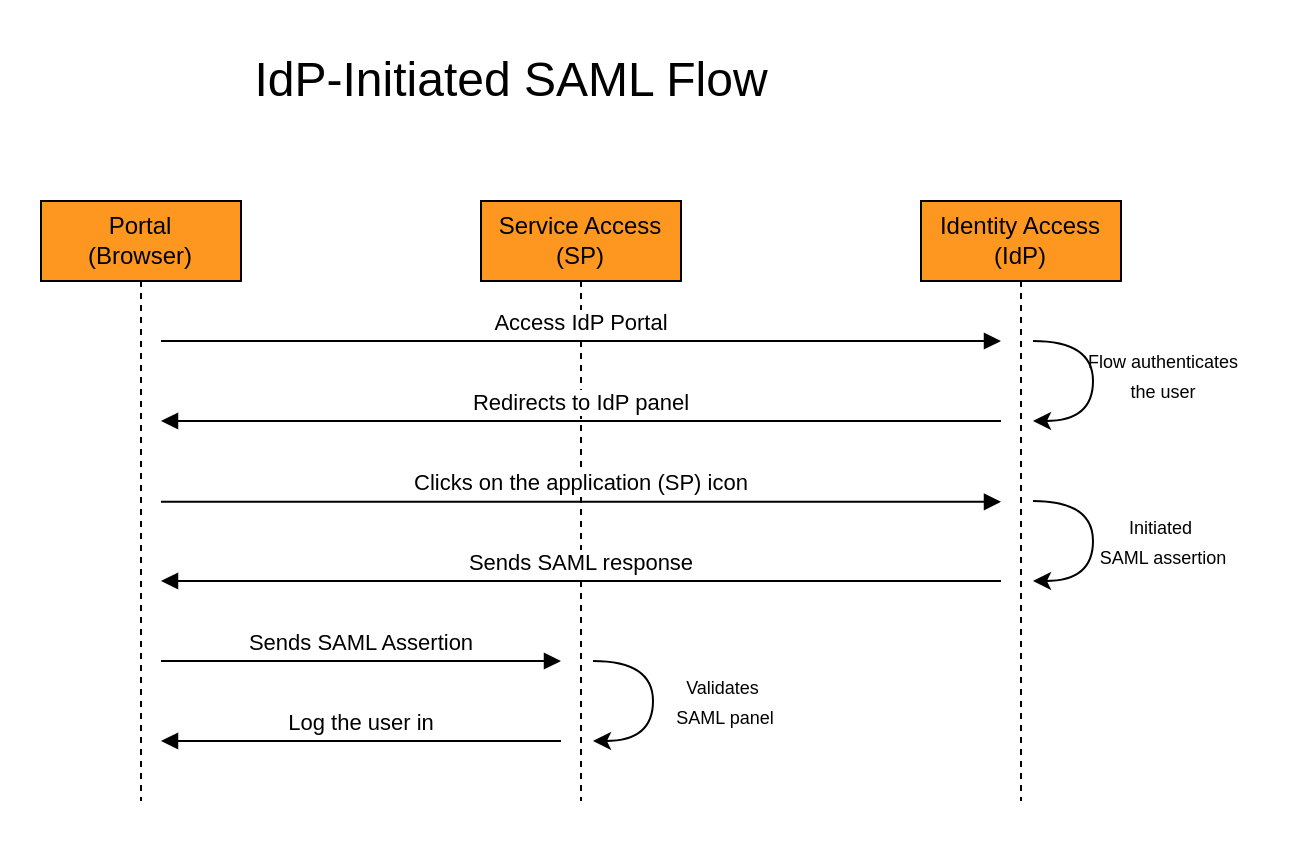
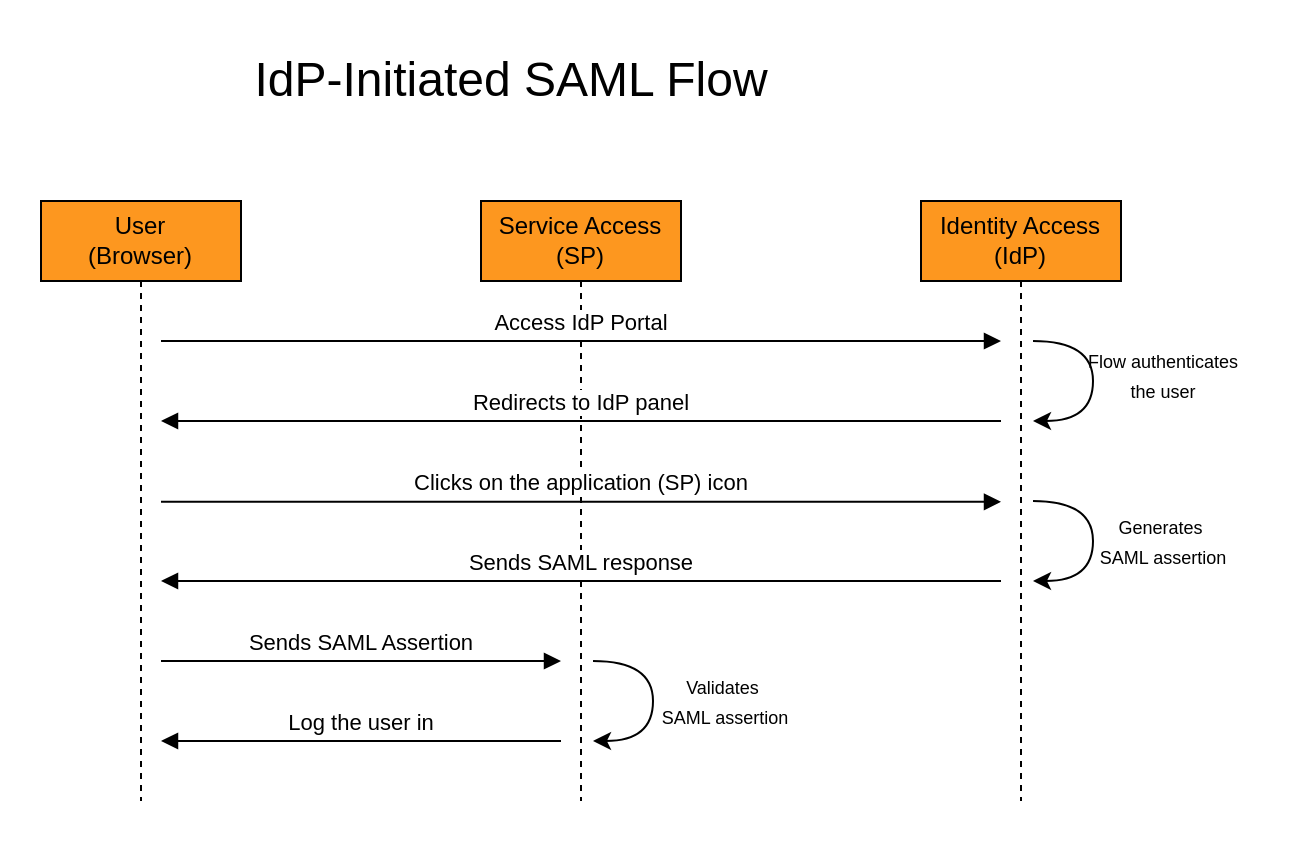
(141, 241) -> (141, 241)
(1164, 541) -> (1164, 541)
(726, 701) -> (726, 701)
